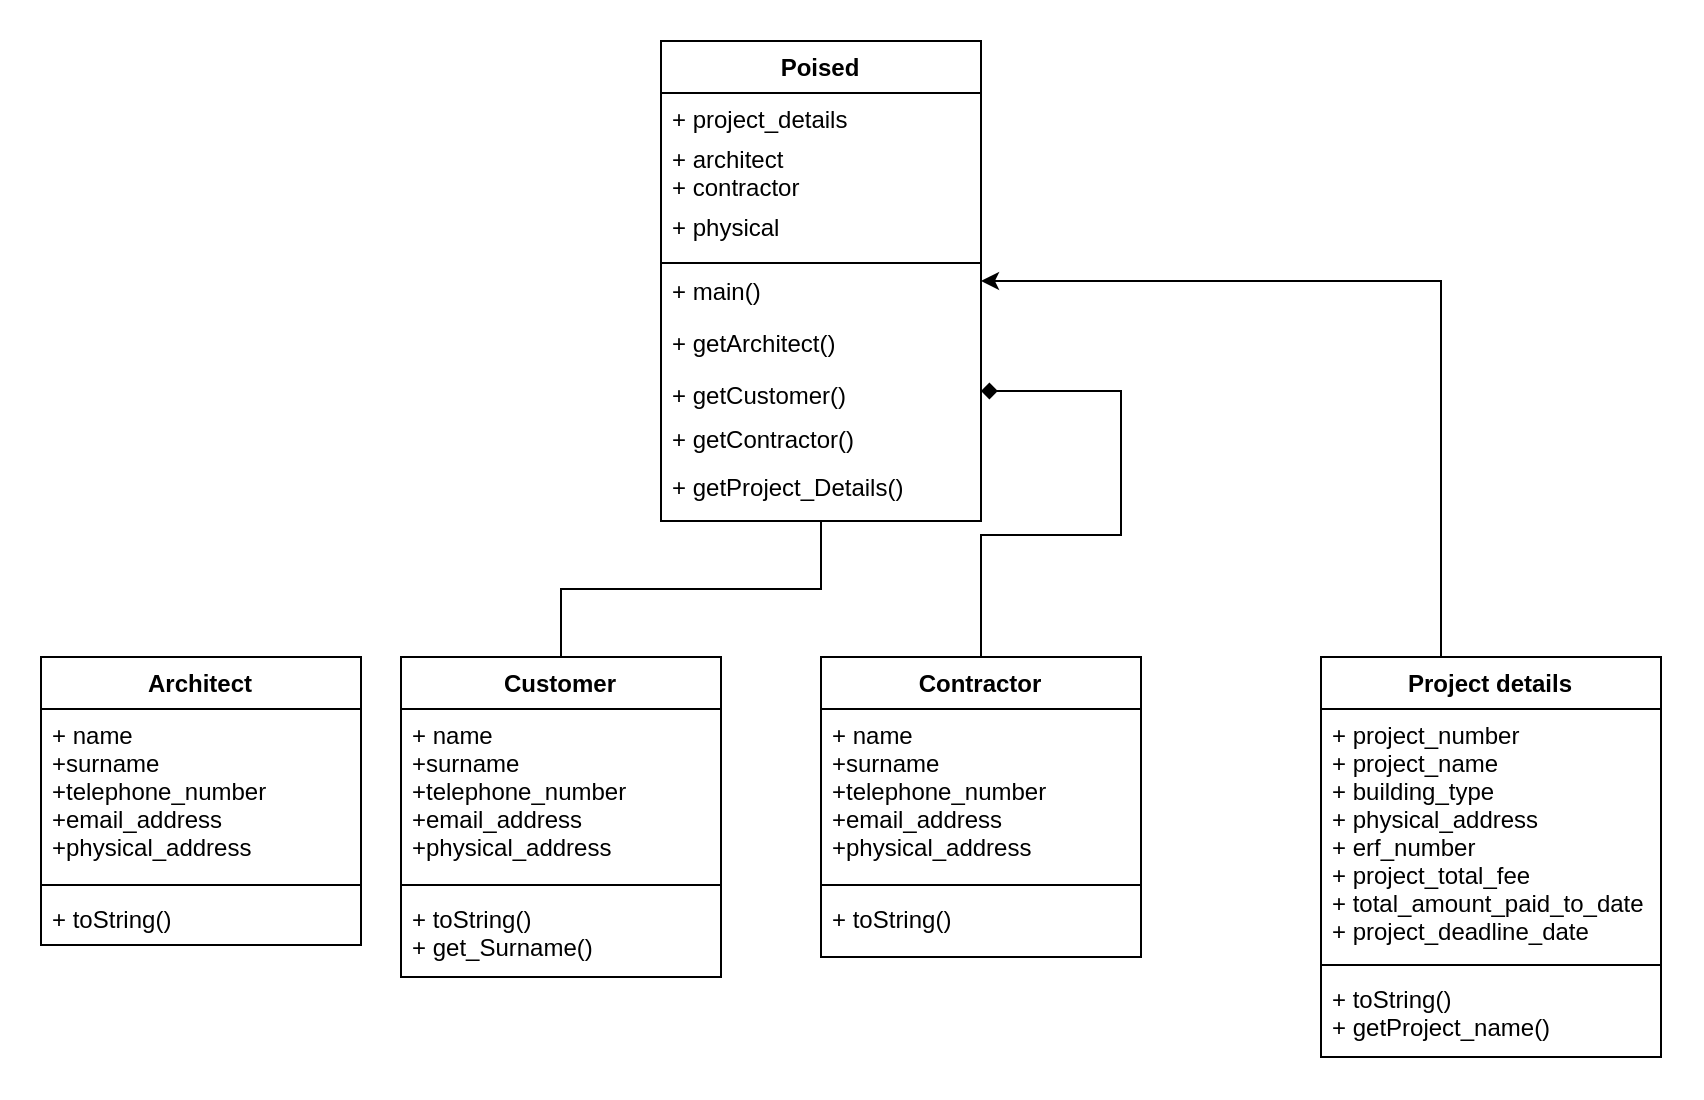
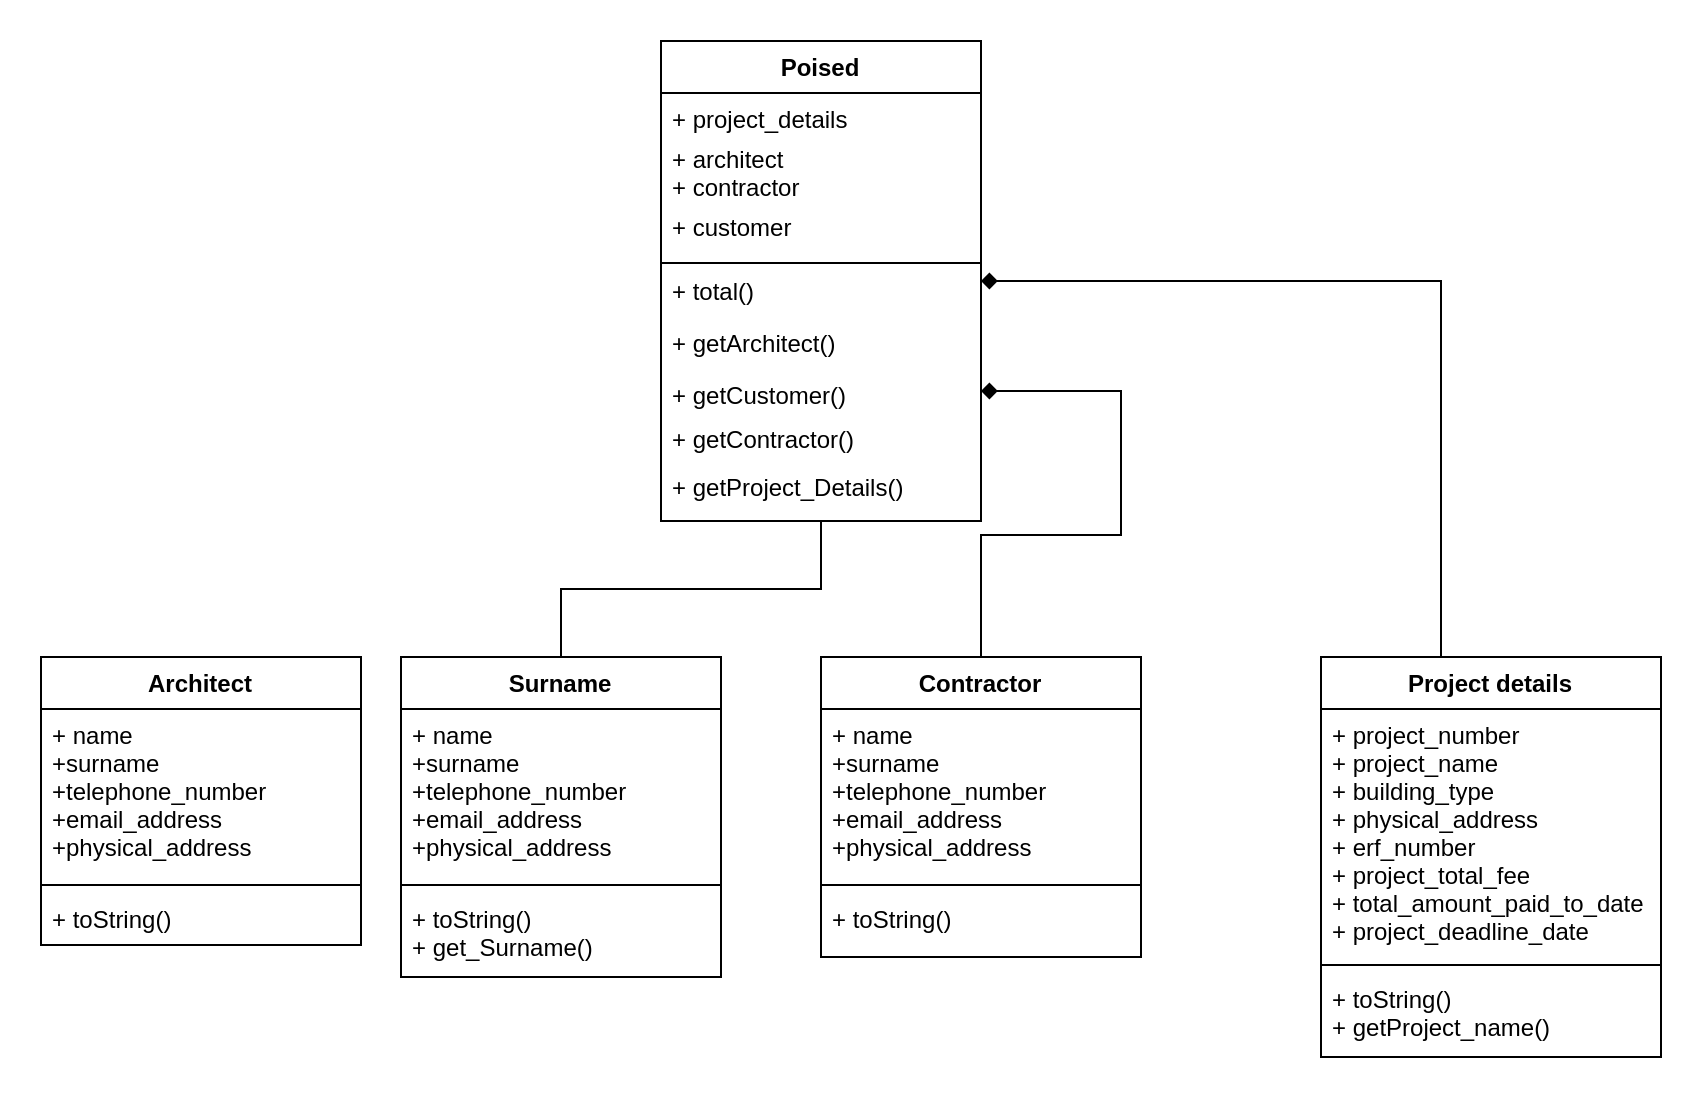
(730, 228) -> (736, 228)
(996, 281) -> (997, 281)
(720, 292) -> (726, 292)
(560, 684) -> (560, 684)
